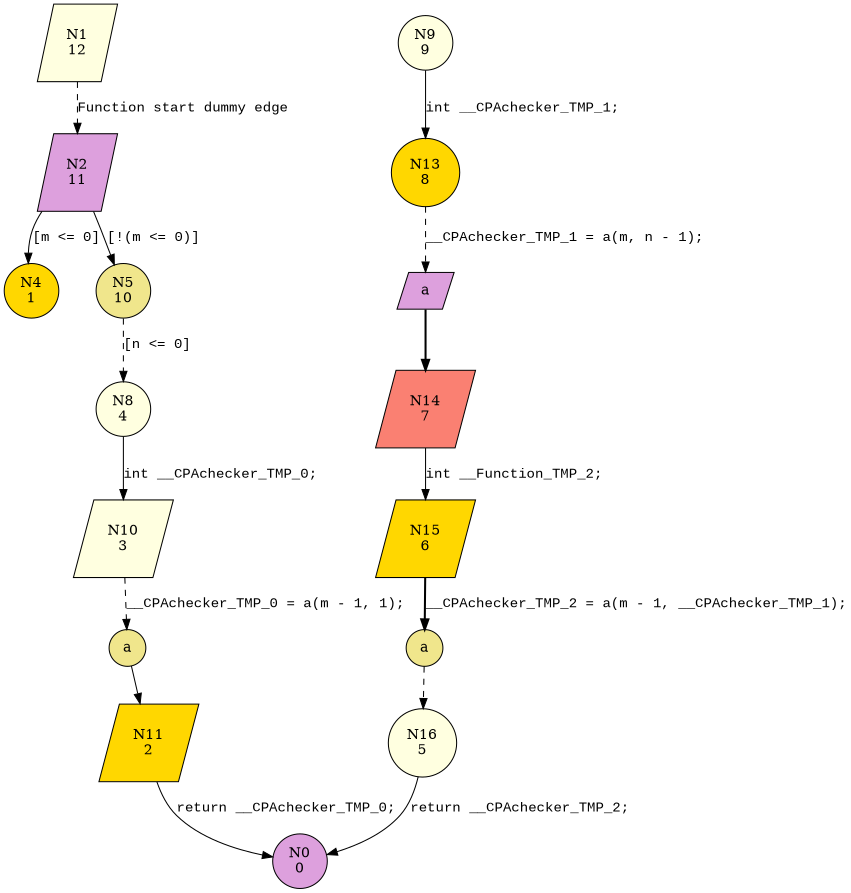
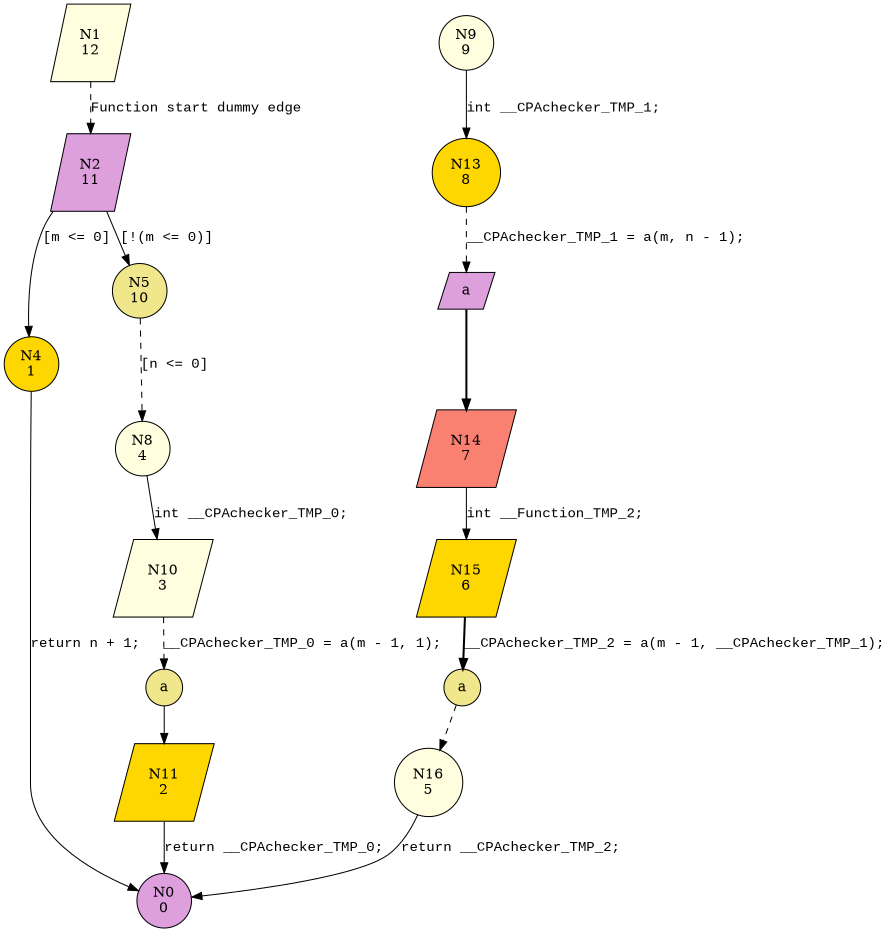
none -> (30, 663)
